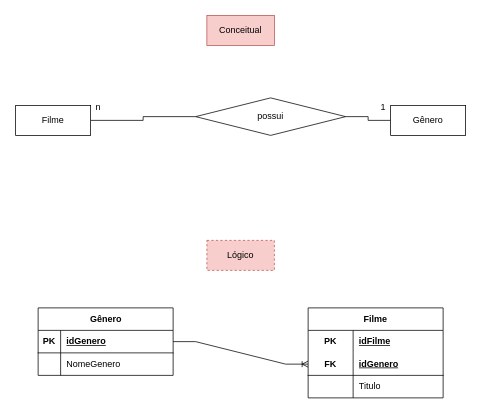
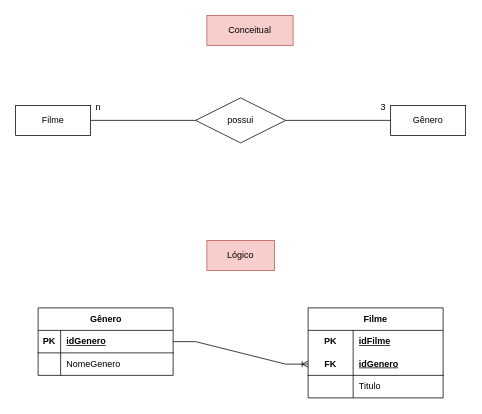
(240, 30) -> (250, 30)
(383, 108) -> (383, 108)
(270, 117) -> (240, 120)
(240, 255) -> (240, 255)
